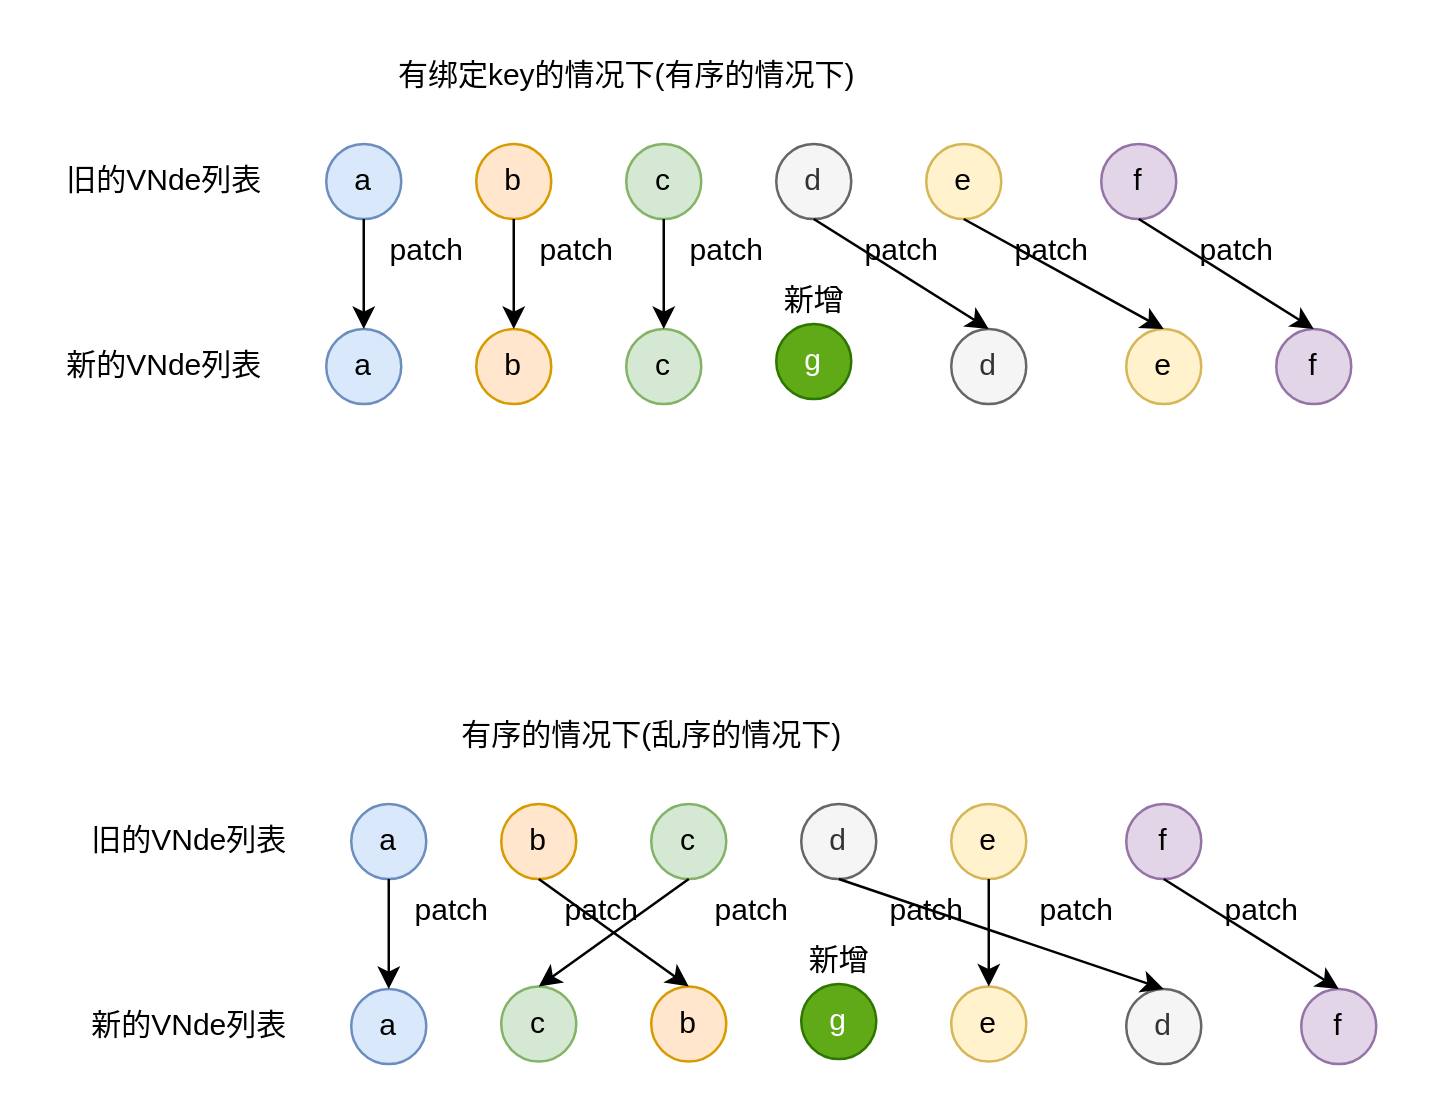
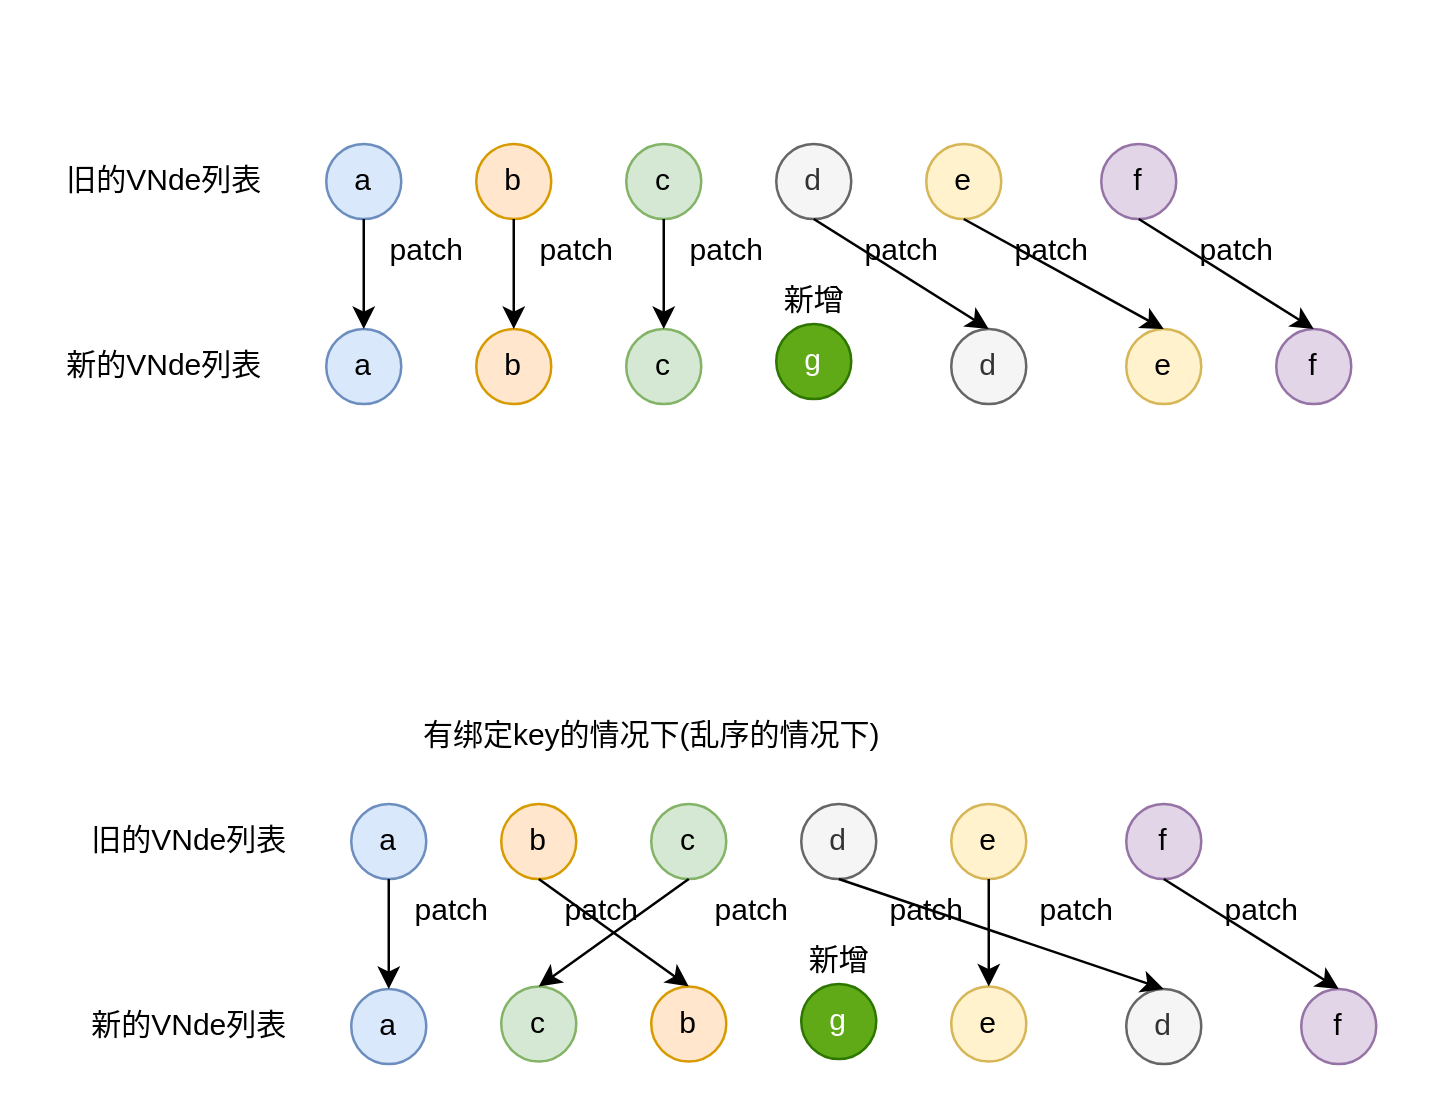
(626, 76) -> none
(653, 736) -> (653, 736)
